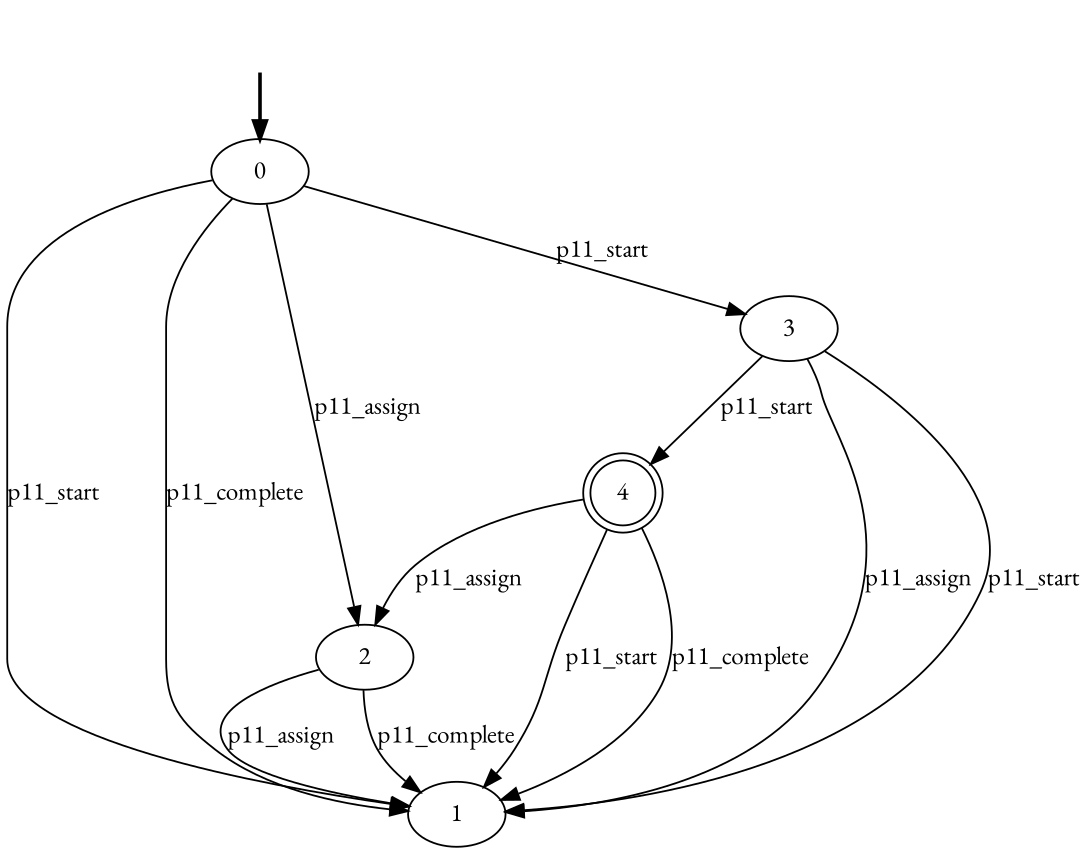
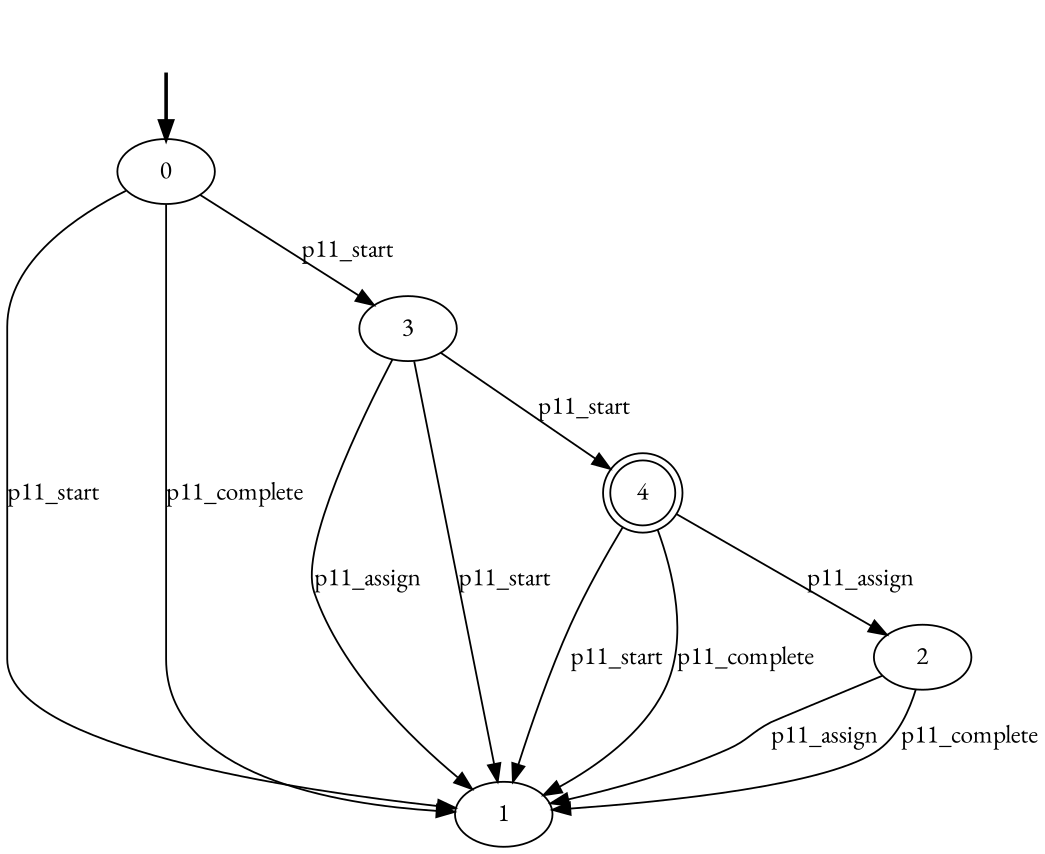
(310, 405) -> none
